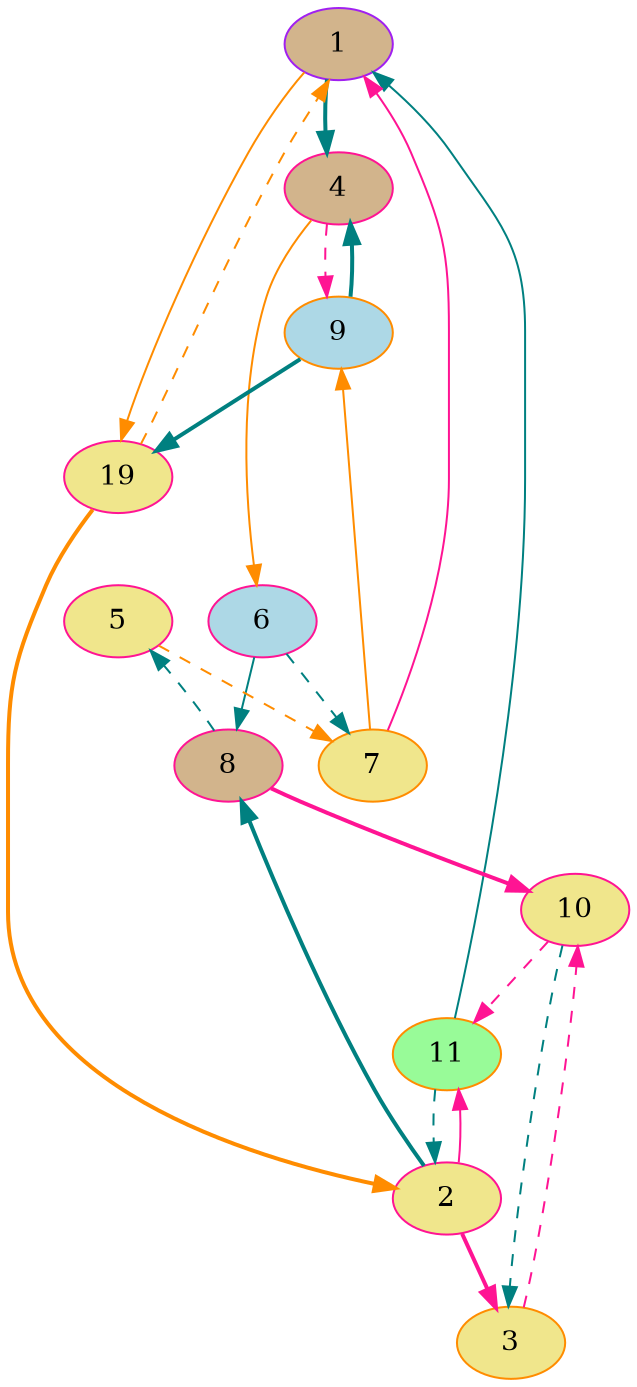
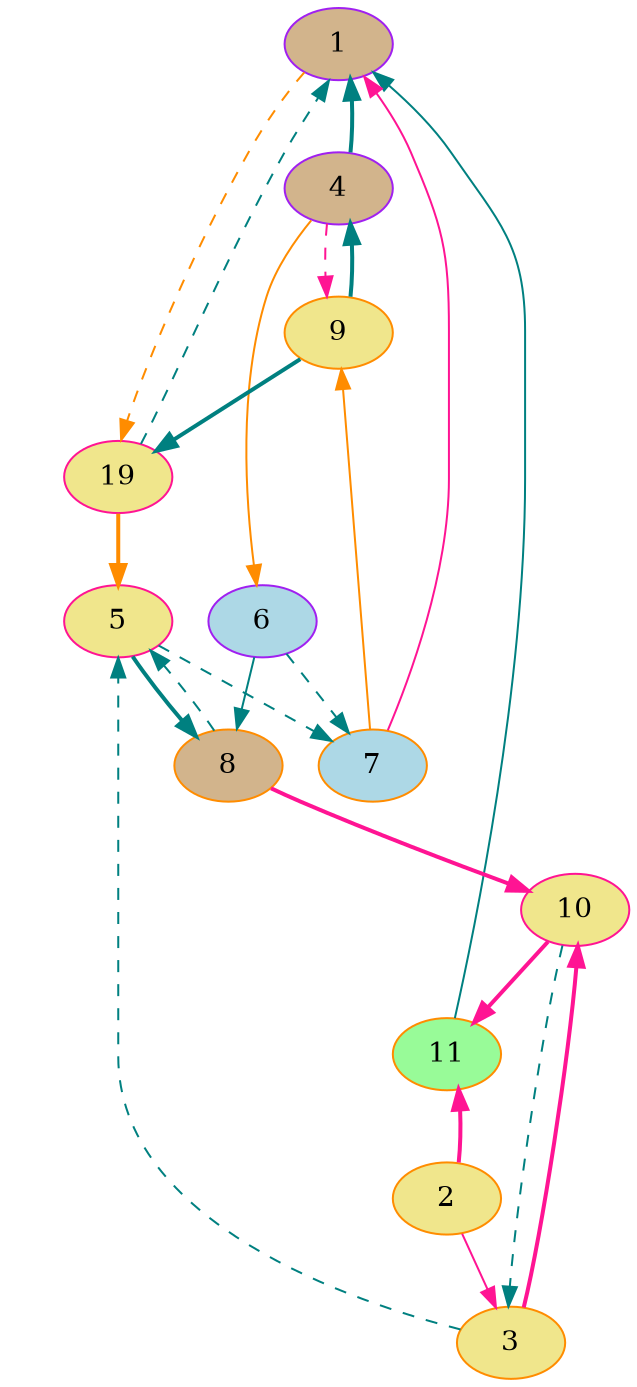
(325, 110) -> (352, 126)
(339, 188) -> (339, 188)
(203, 240) -> (203, 240)
(225, 268) -> (225, 268)
(339, 333) -> (339, 333)
(263, 621) -> (263, 621)
(232, 686) -> (232, 686)
(228, 766) -> (228, 766)
(373, 766) -> (373, 766)
(14, 946) -> (118, 539)
(518, 975) -> (518, 975)
(327, 998) -> (157, 689)
none -> (126, 1100)
(434, 1116) -> none
(460, 1136) -> (460, 1136)
(555, 1138) -> (555, 1138)
(447, 1198) -> (447, 1198)
(475, 1262) -> (475, 1262)
